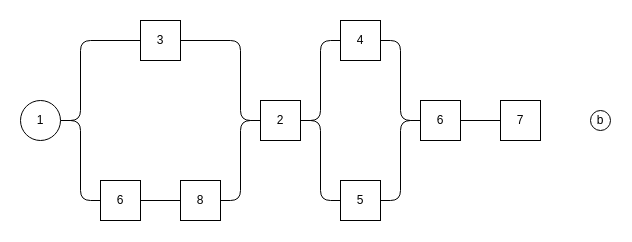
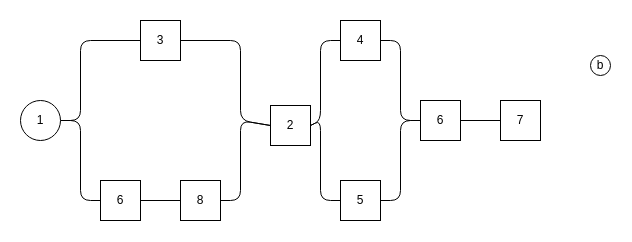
(281, 121) -> (291, 126)
(601, 121) -> (601, 66)
